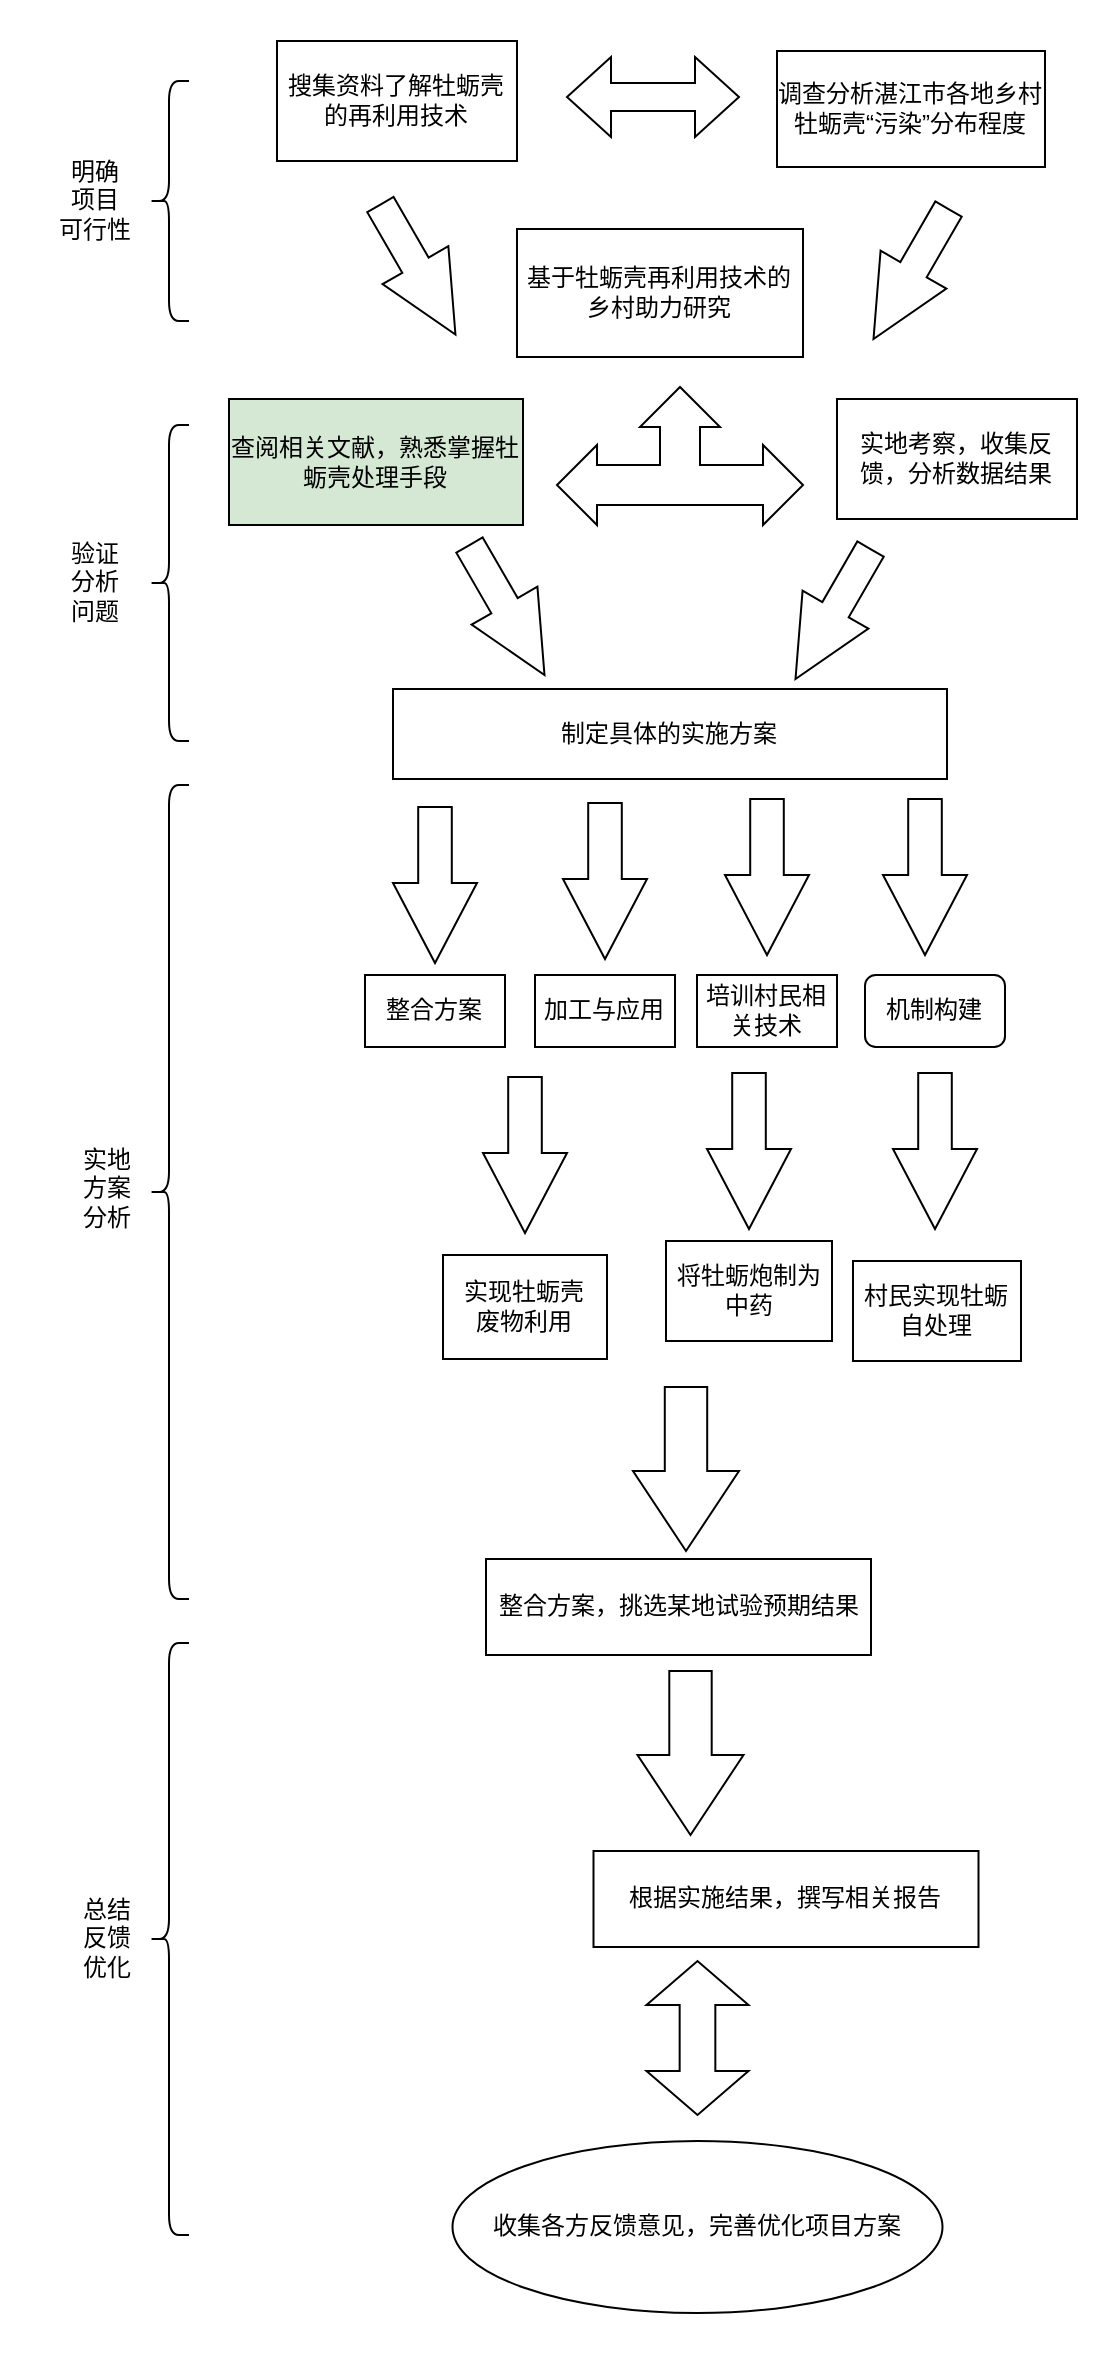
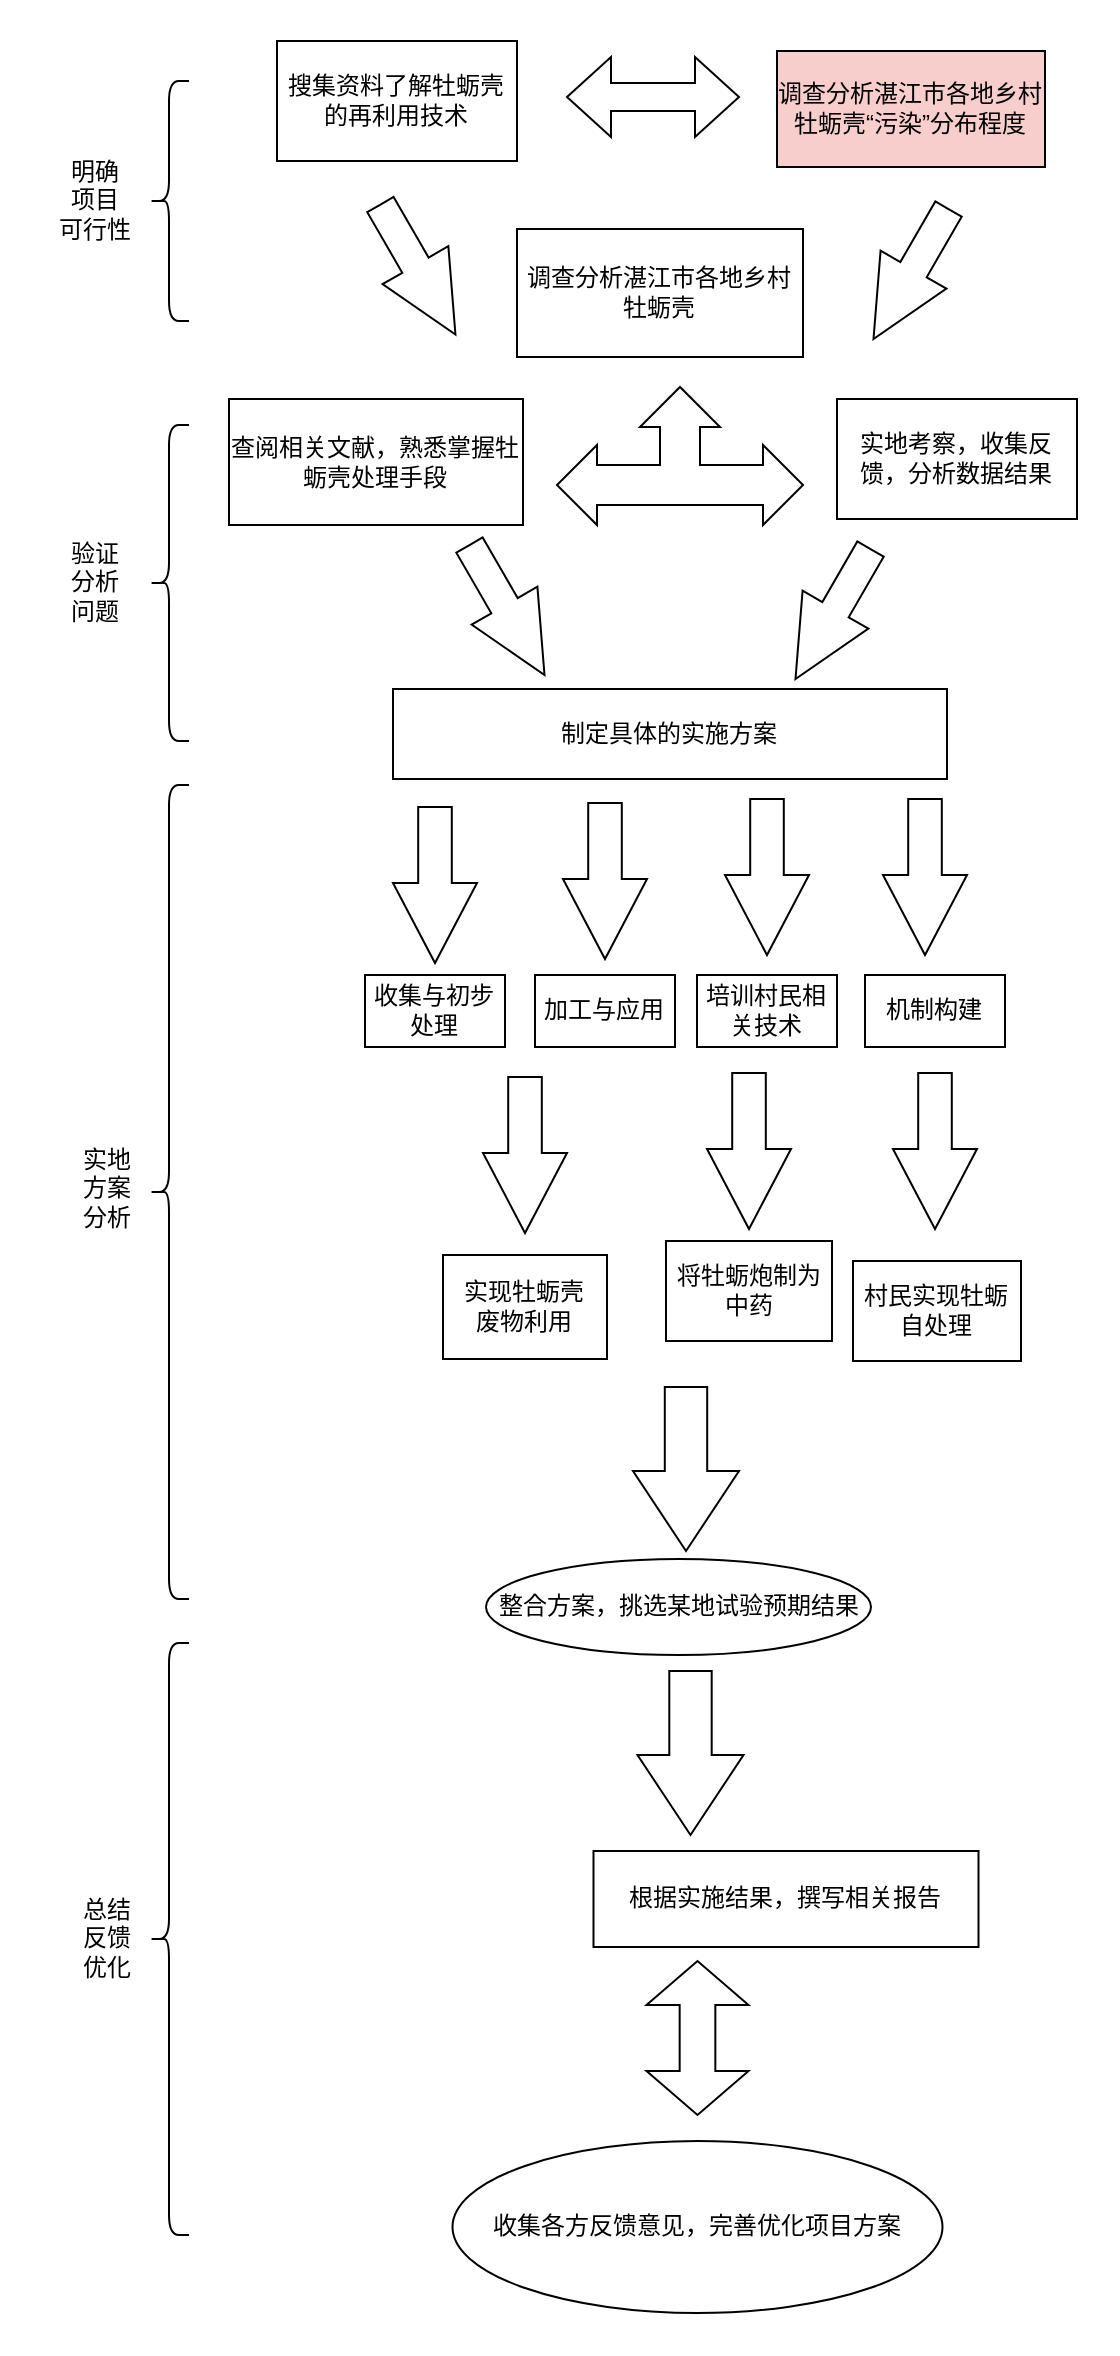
(911, 109) -> (911, 109)
(660, 293) -> (660, 293)
(376, 462) -> (376, 462)
(435, 1011) -> (435, 1011)
(935, 1011) -> (935, 1011)
(679, 1607) -> (679, 1607)
